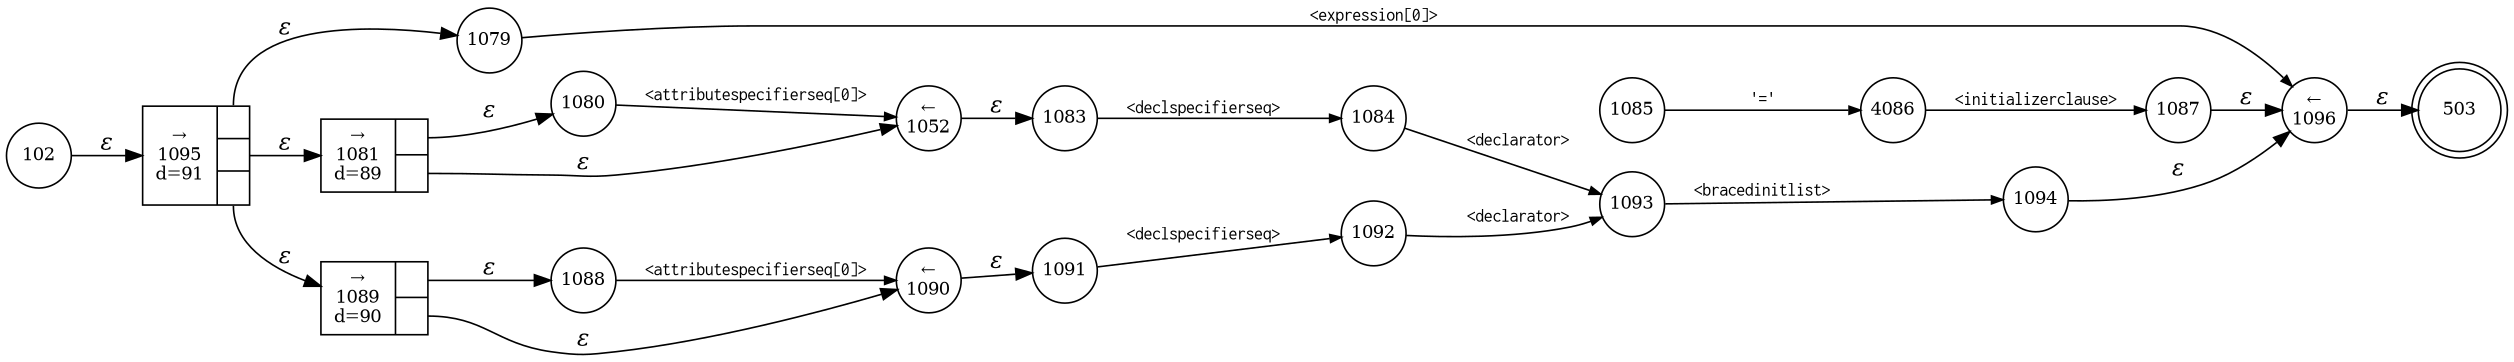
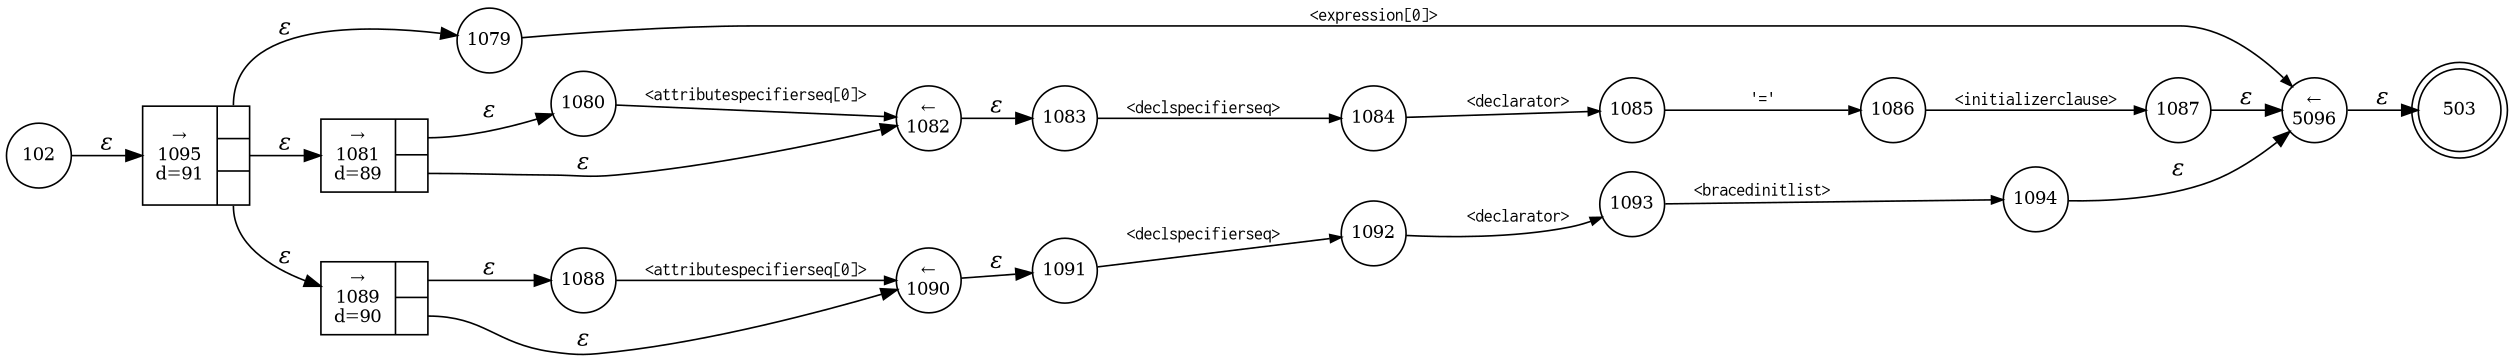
(1893, 110) -> (1893, 110)
(2315, 110) -> (2315, 110)
(929, 118) -> (929, 118)
(1497, 159) -> (1497, 114)
